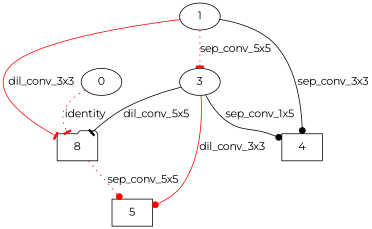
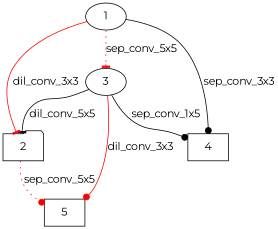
(101, 82) -> none
(77, 147) -> (23, 147)
